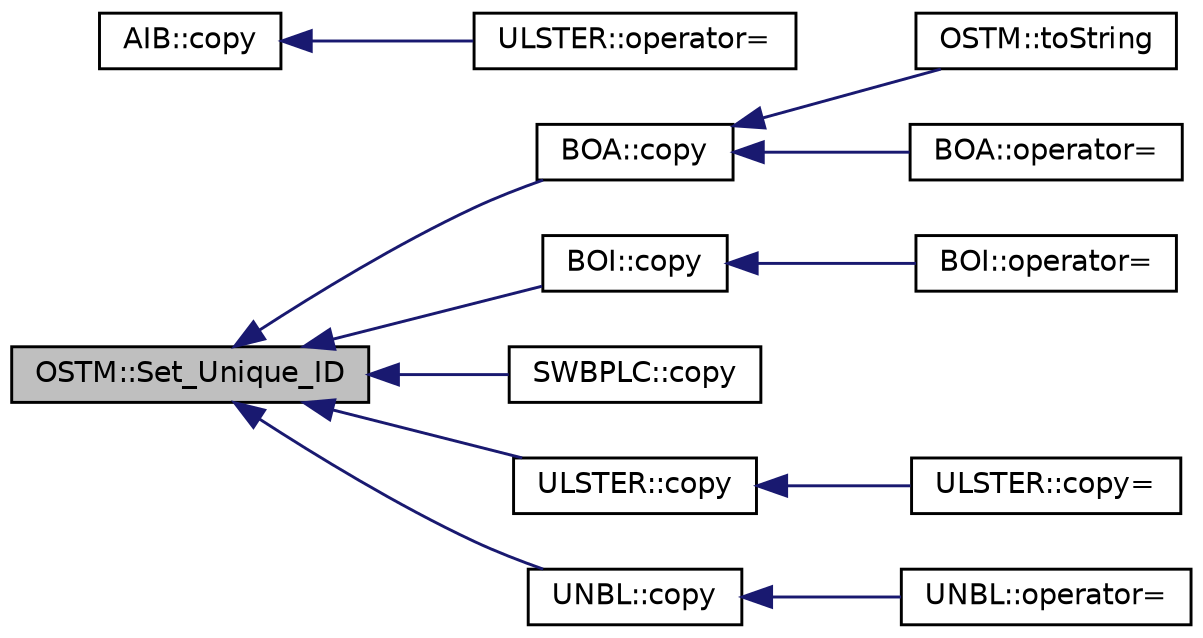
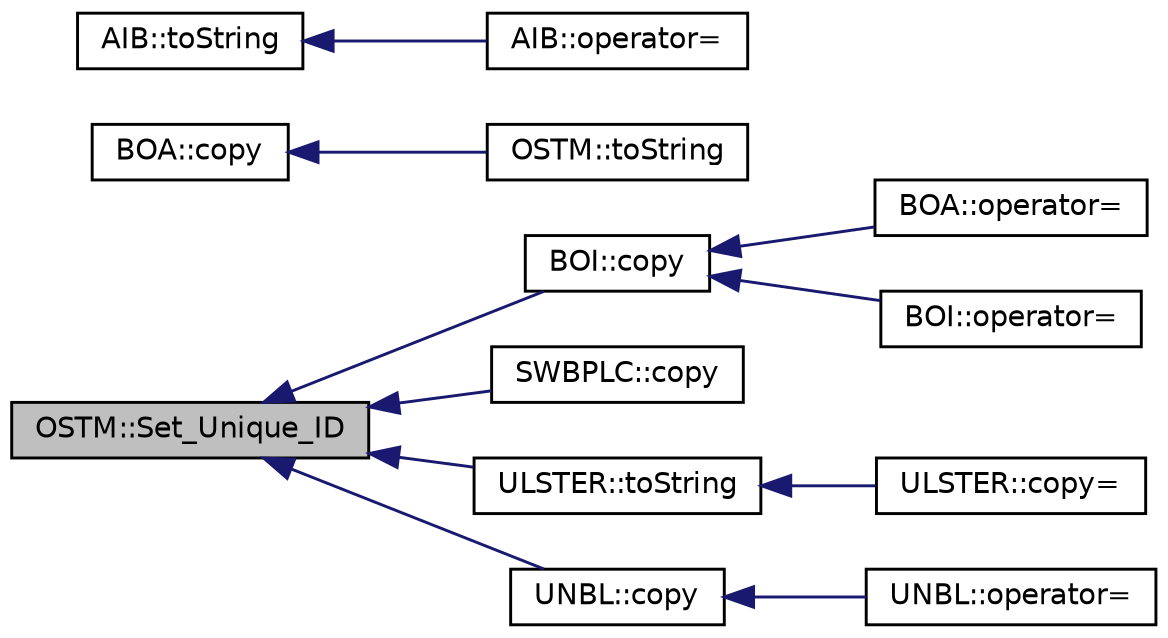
(190, 41) -> (190, 41)
(635, 41) -> (617, 41)
(836, 152) -> (807, 237)
(397, 247) -> none
(635, 486) -> (617, 486)
